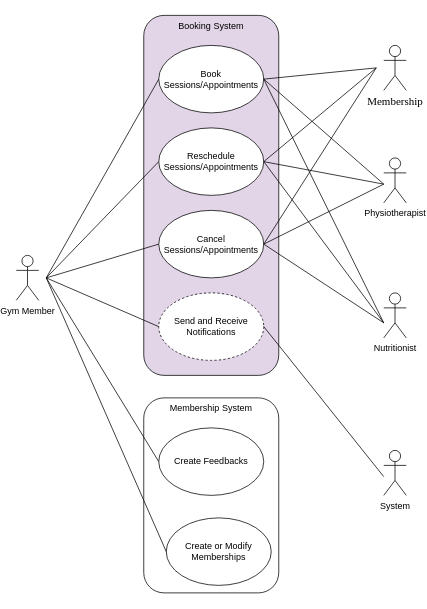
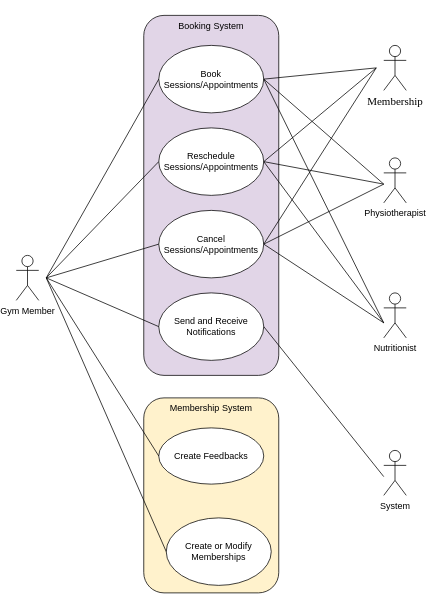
(211, 327) -> (211, 327)
(211, 409) -> (211, 409)
(211, 462) -> (211, 456)
